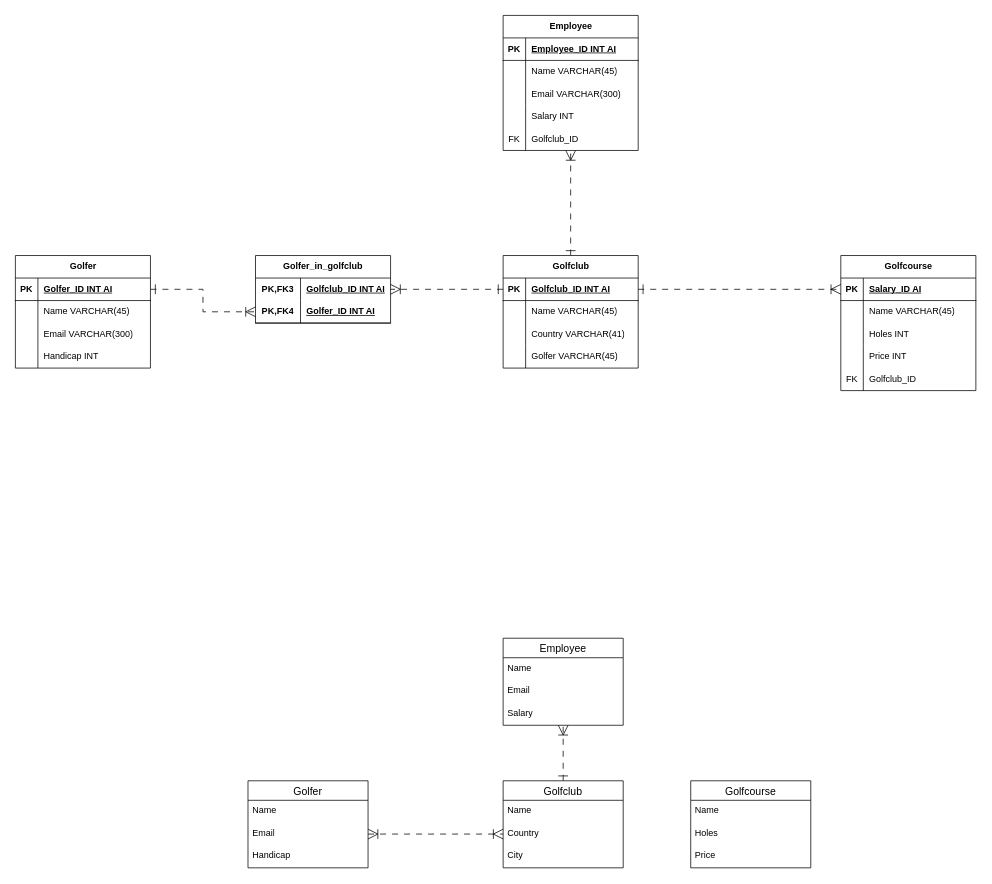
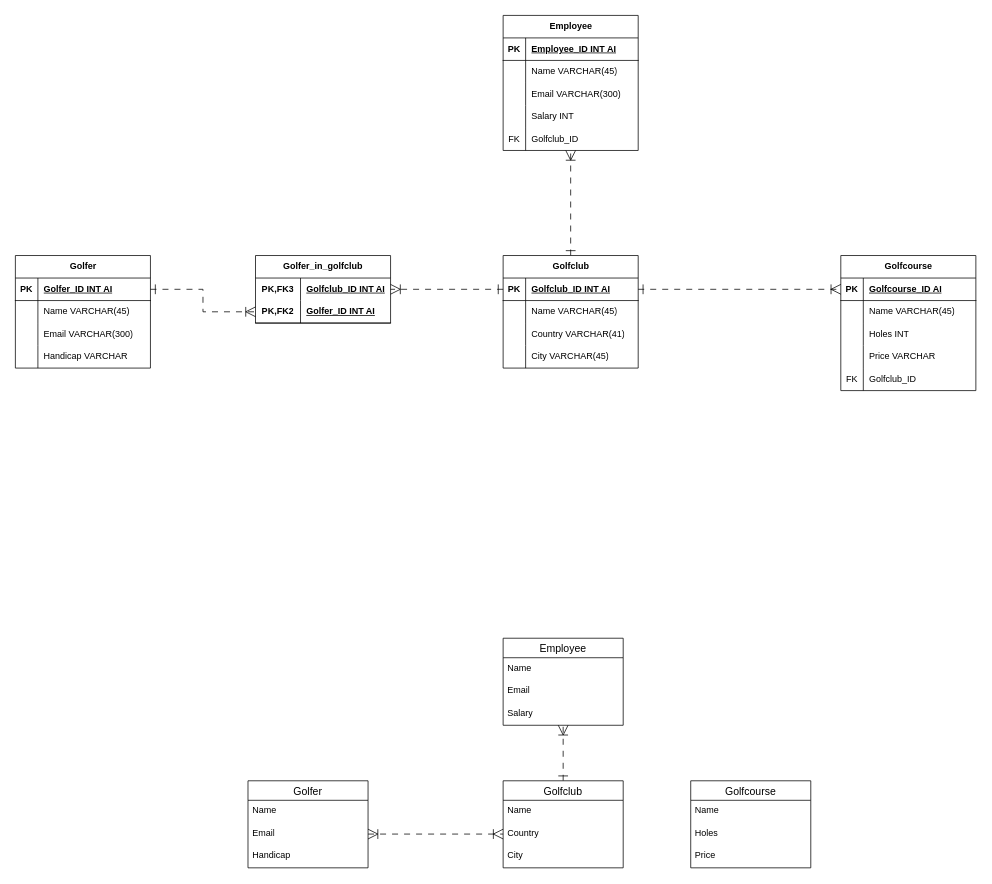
(897, 289) -> (907, 289)
(278, 312) -> (278, 312)
(72, 357) -> (82, 357)
(574, 357) -> (569, 357)
(889, 357) -> (899, 357)
